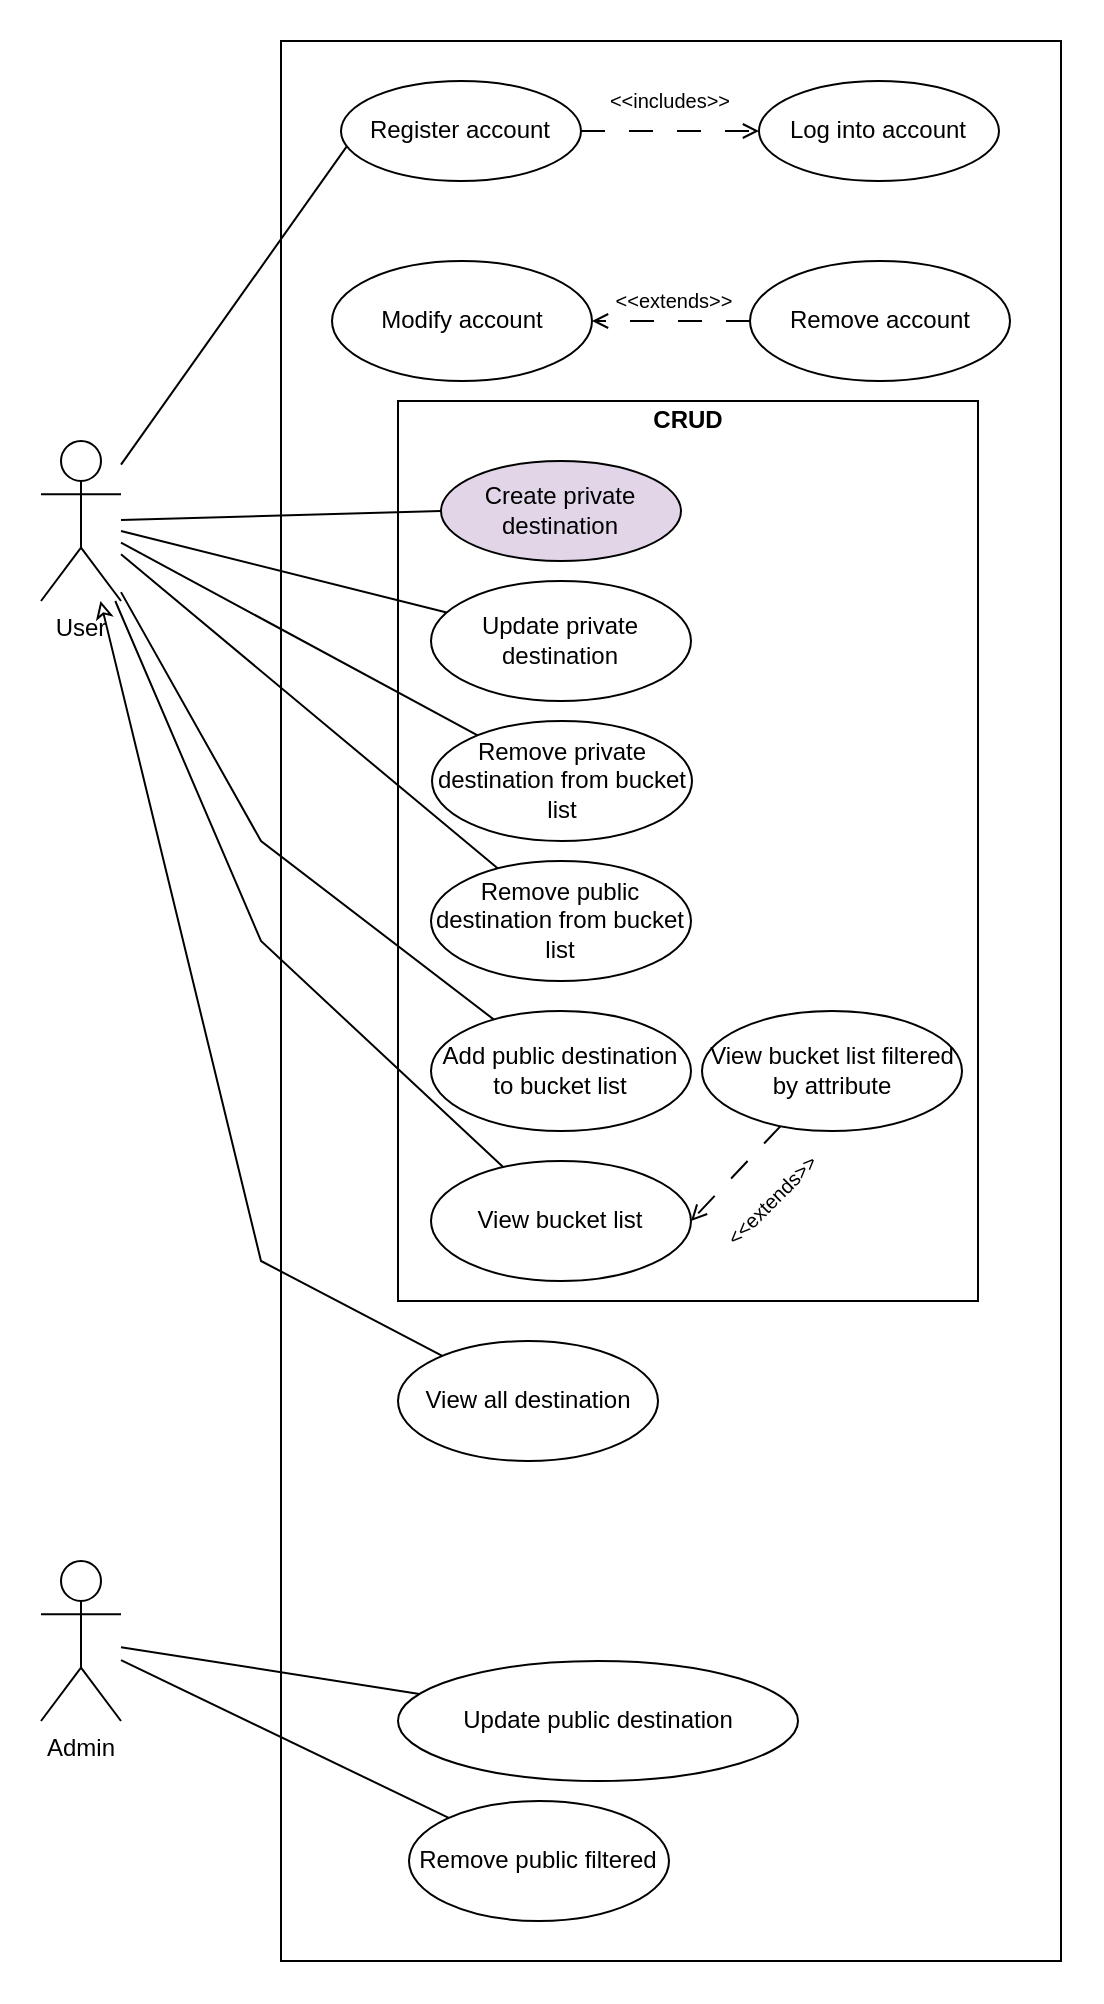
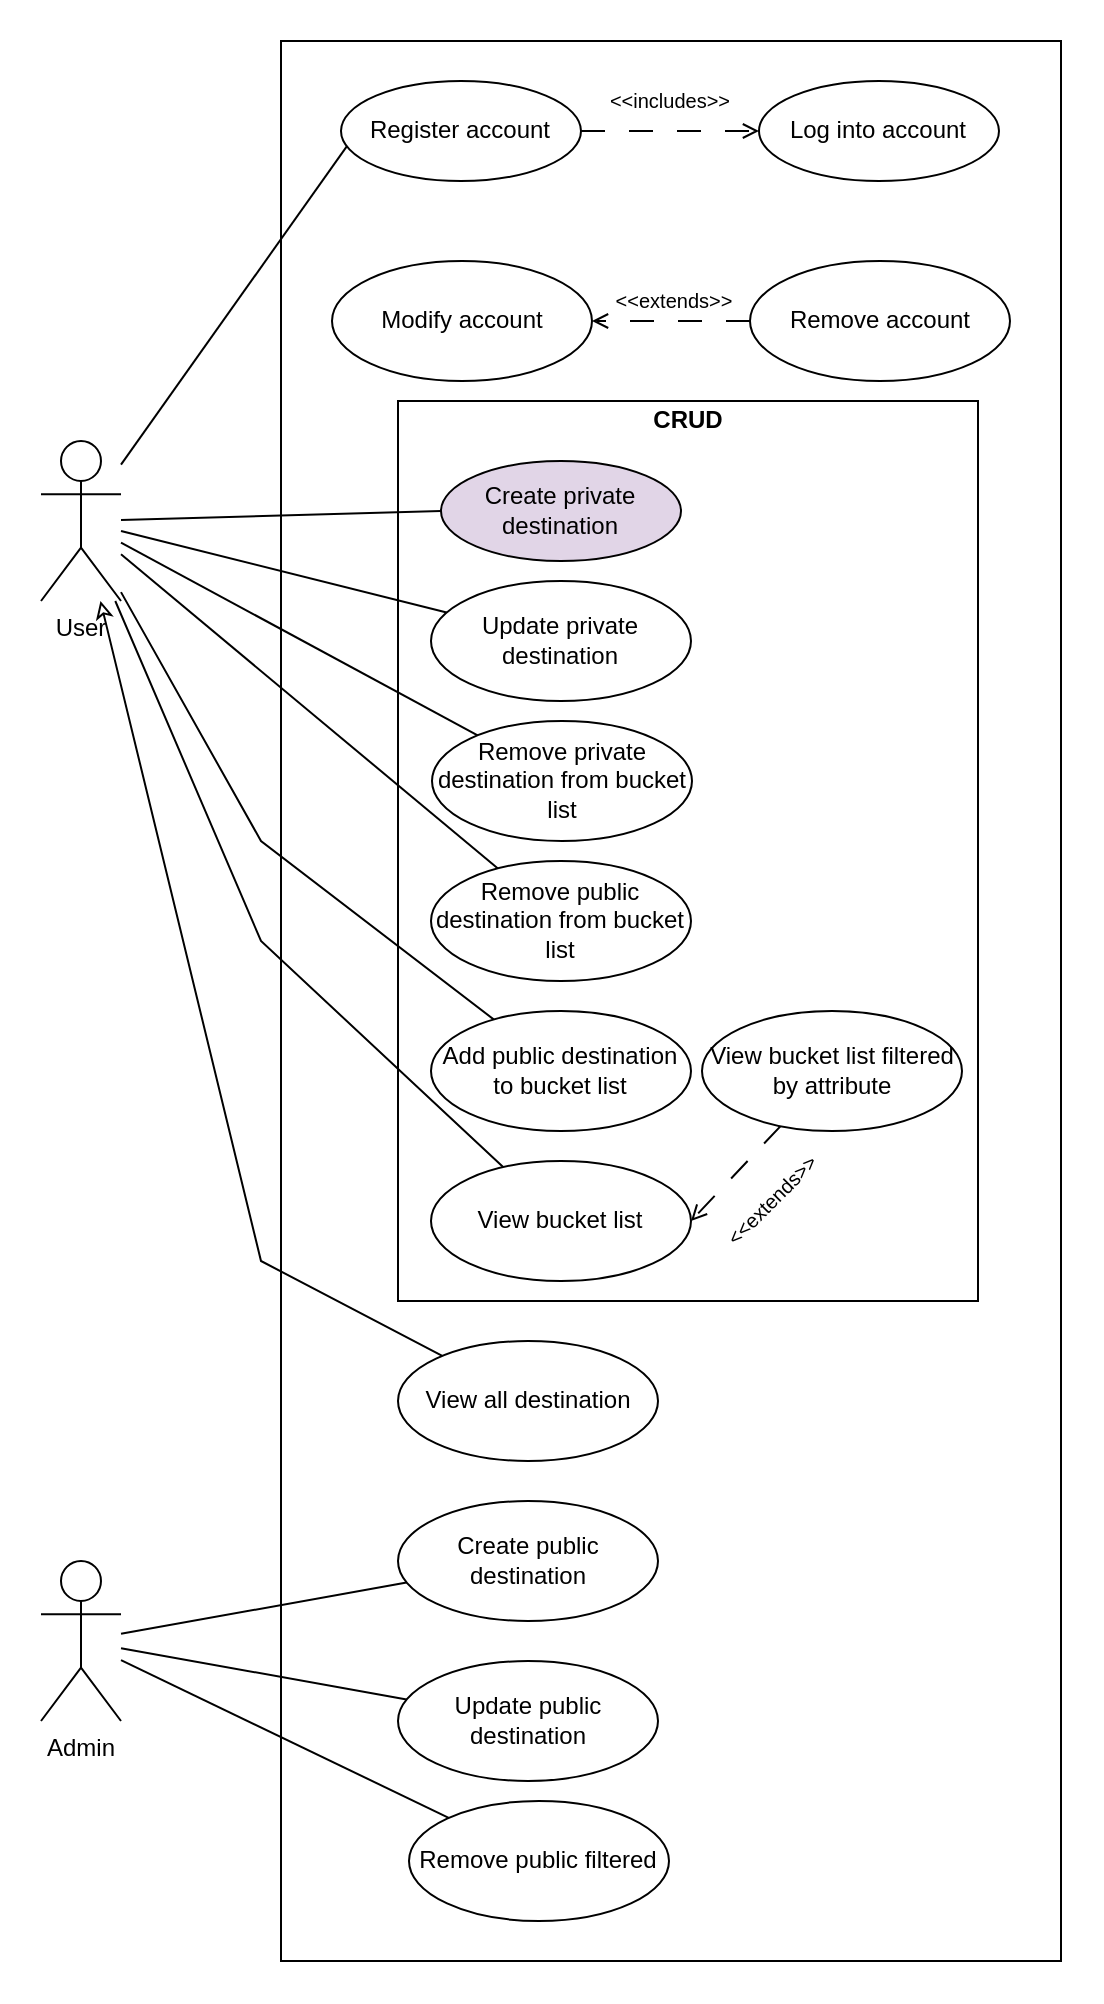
none -> (528, 1561)
none -> (264, 1608)
(598, 1721) -> (528, 1721)
